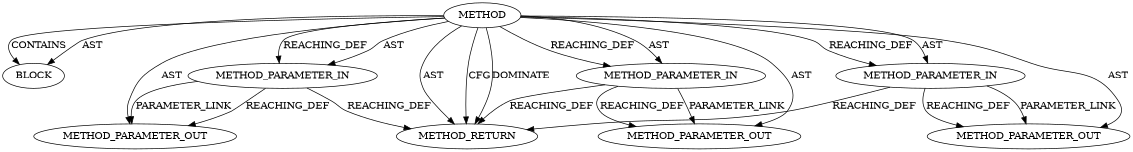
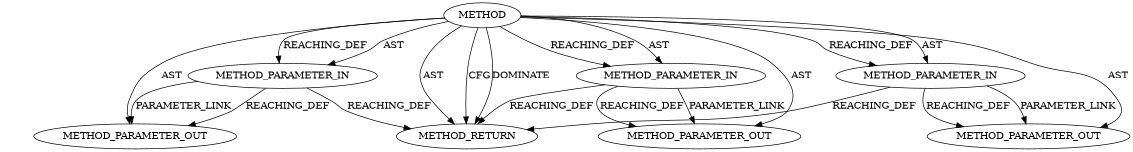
(34, 76) -> none
